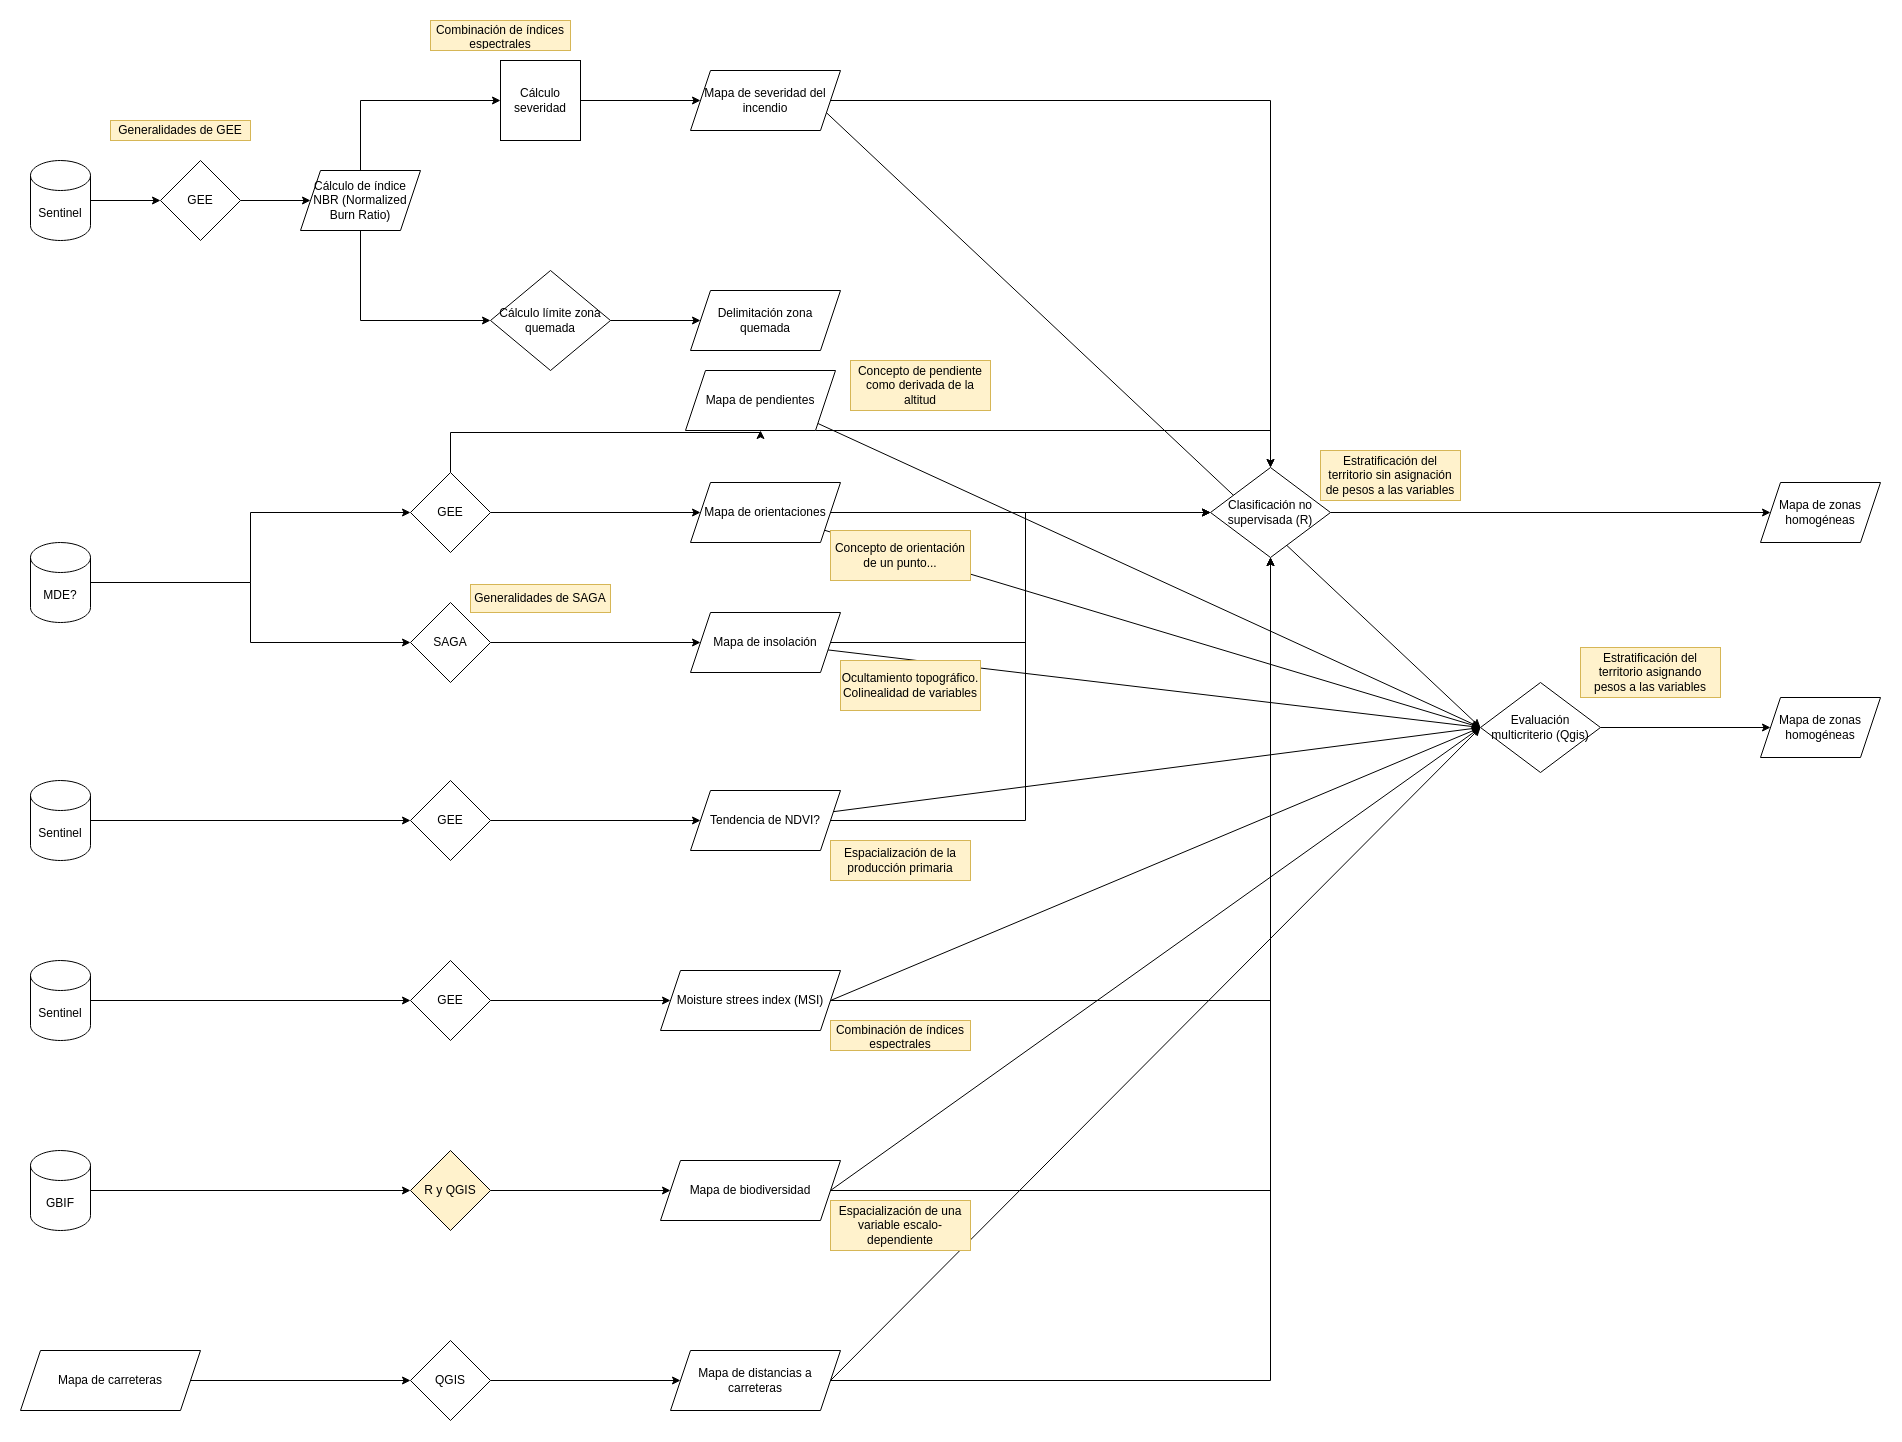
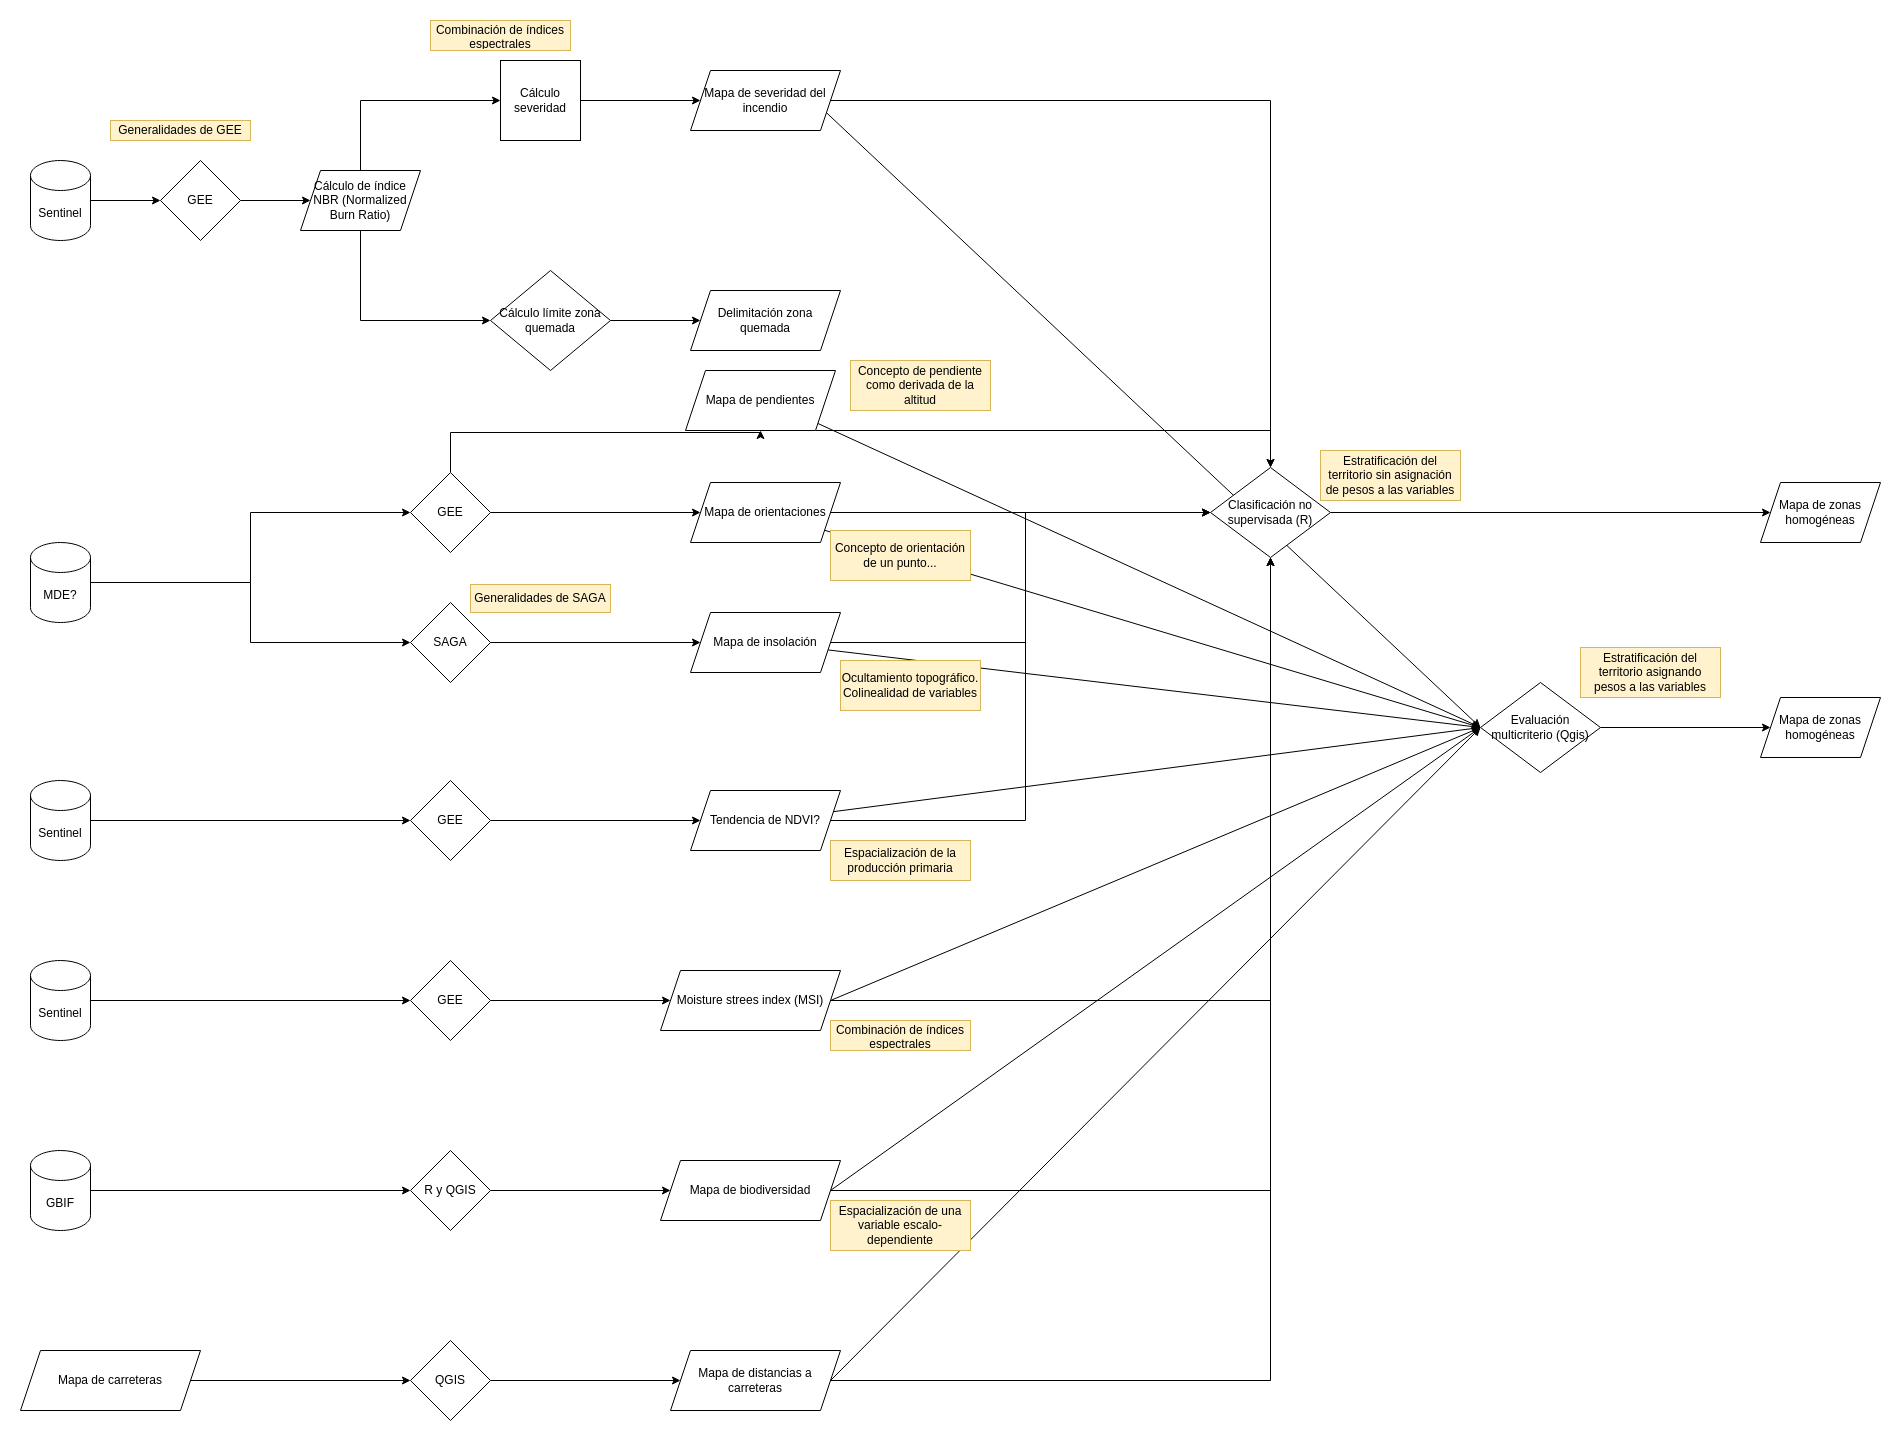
(451, 1191) -> (451, 1191)
